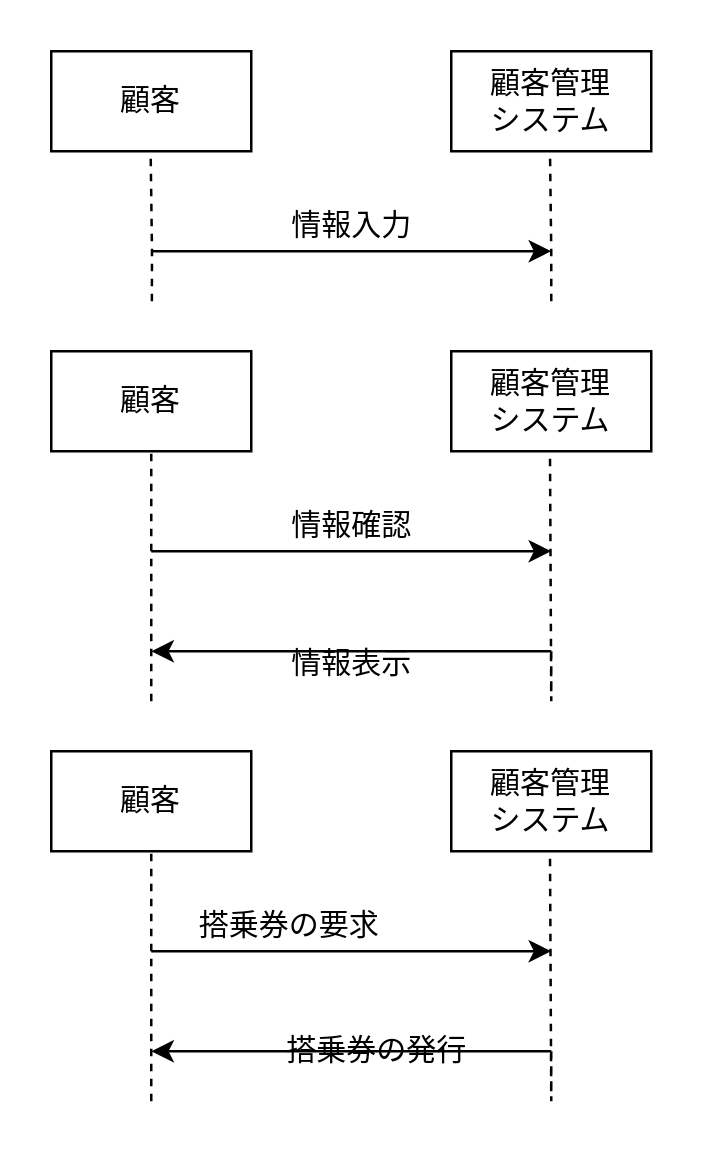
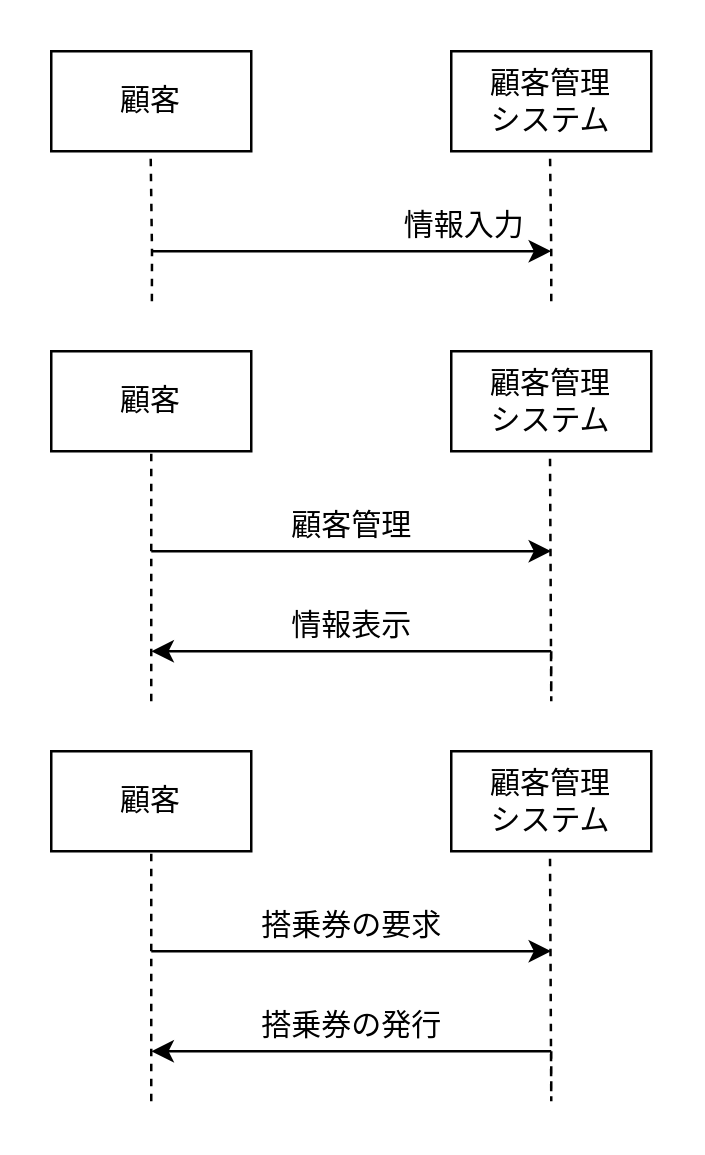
(351, 226) -> (464, 226)
(353, 526) -> (353, 526)
(351, 664) -> (351, 626)
(289, 926) -> (351, 926)
(376, 1051) -> (351, 1026)
